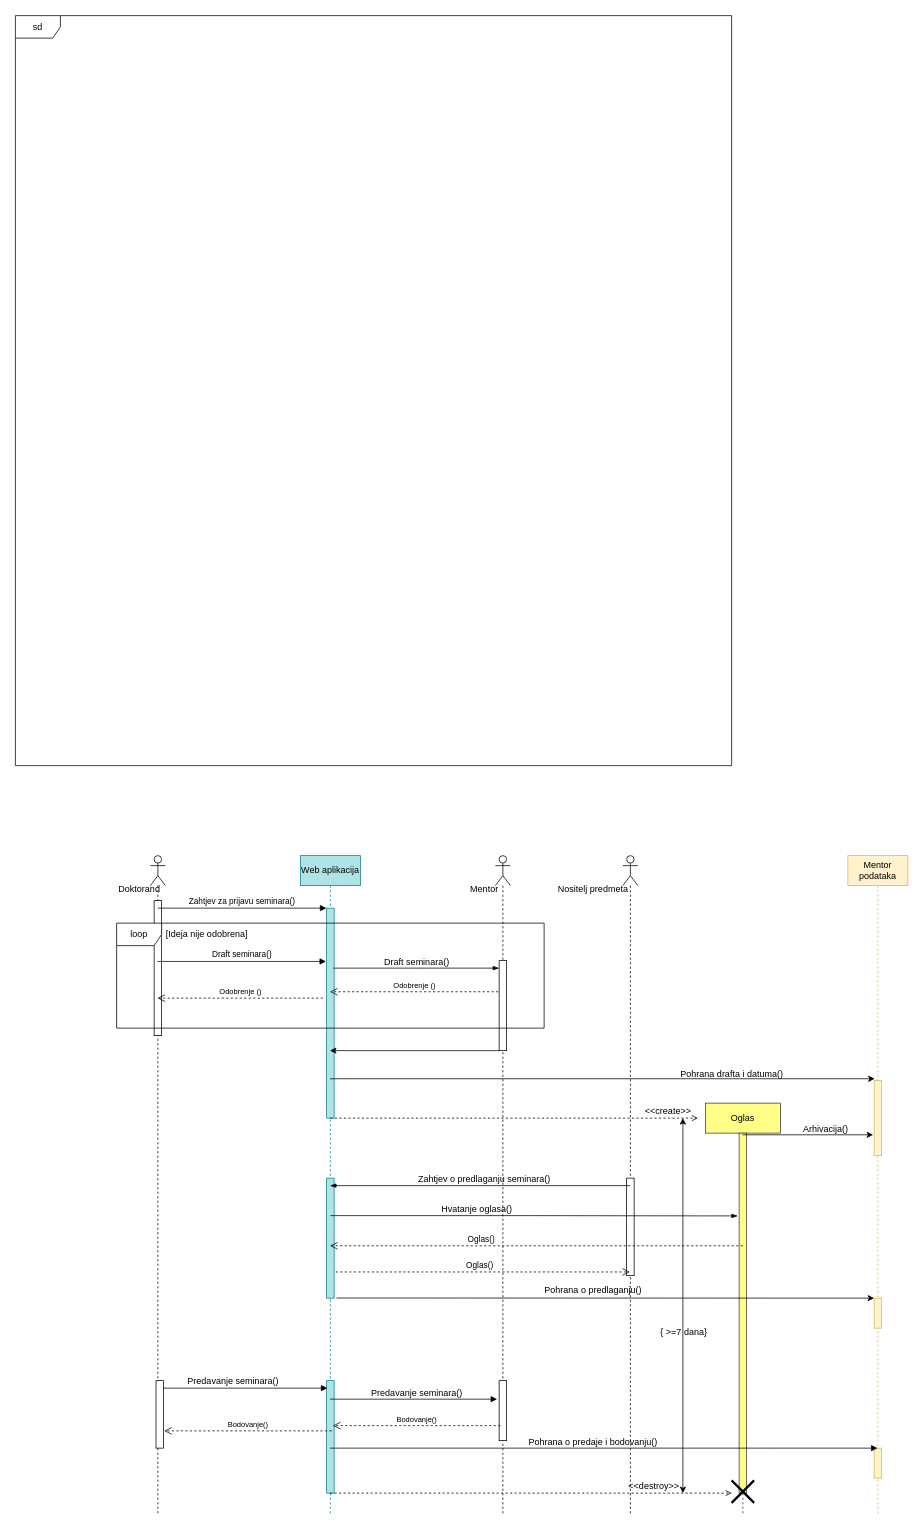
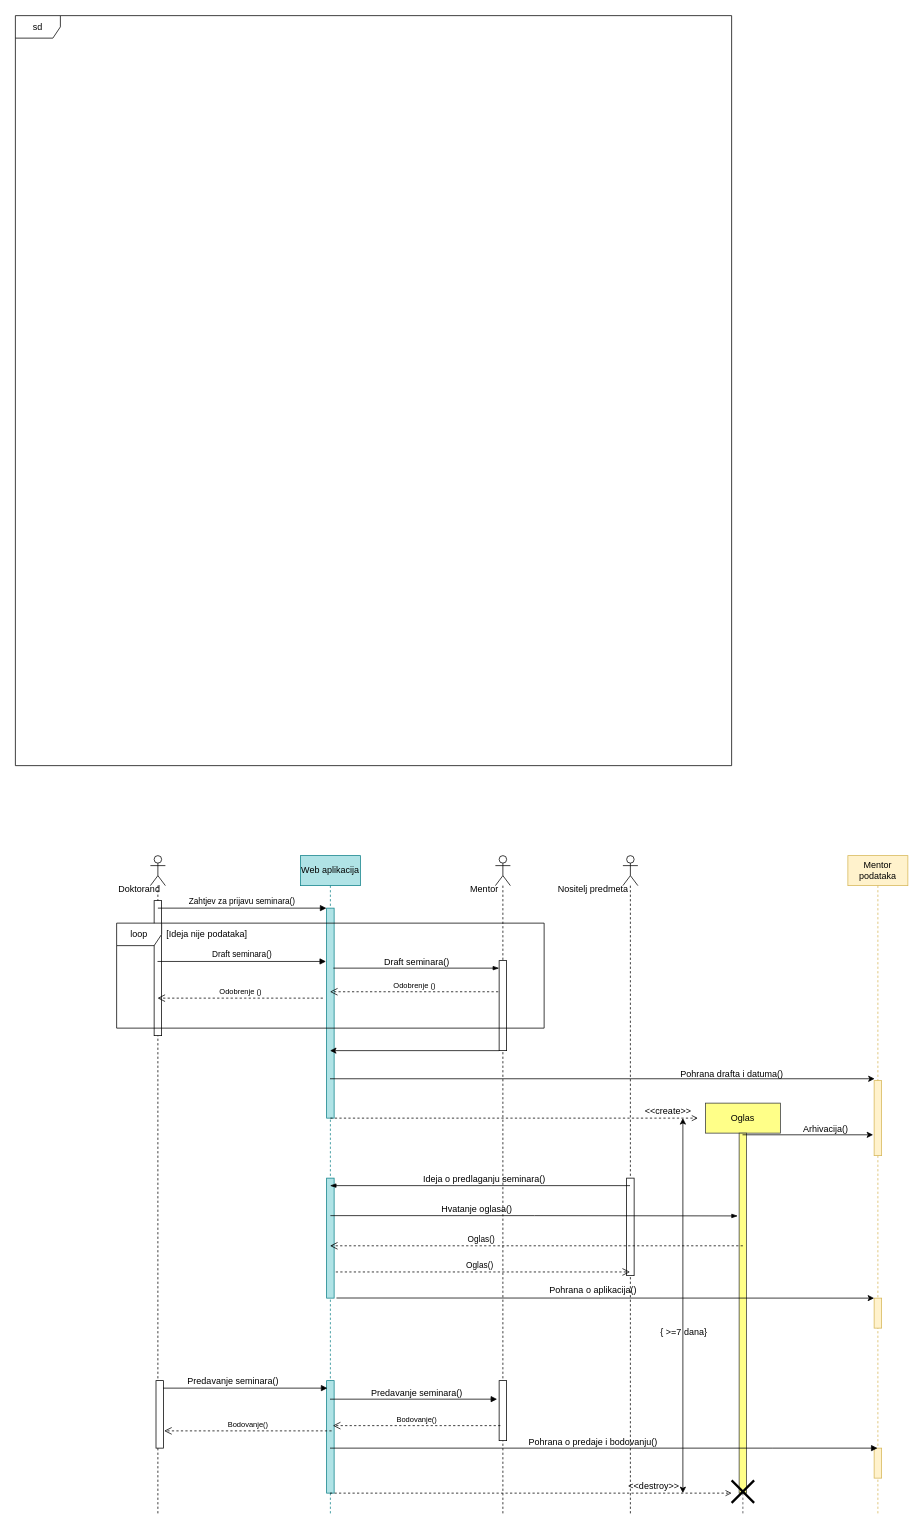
(207, 934) -> (207, 934)
(485, 1179) -> (485, 1179)
(593, 1290) -> (593, 1290)
